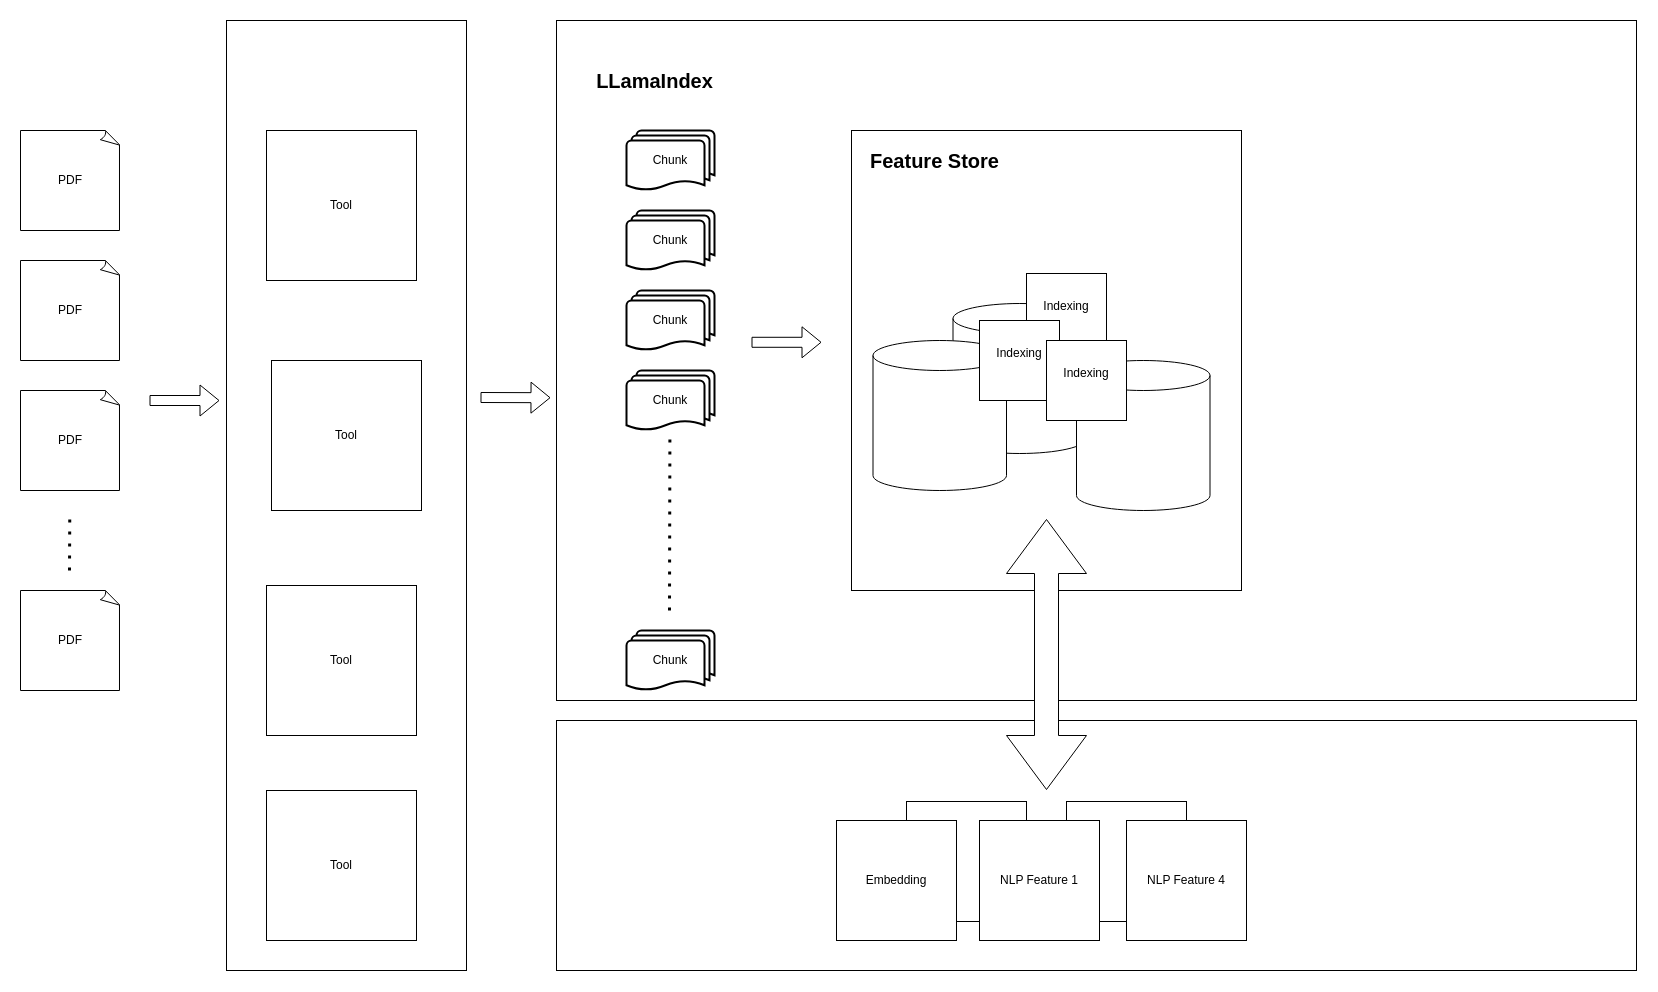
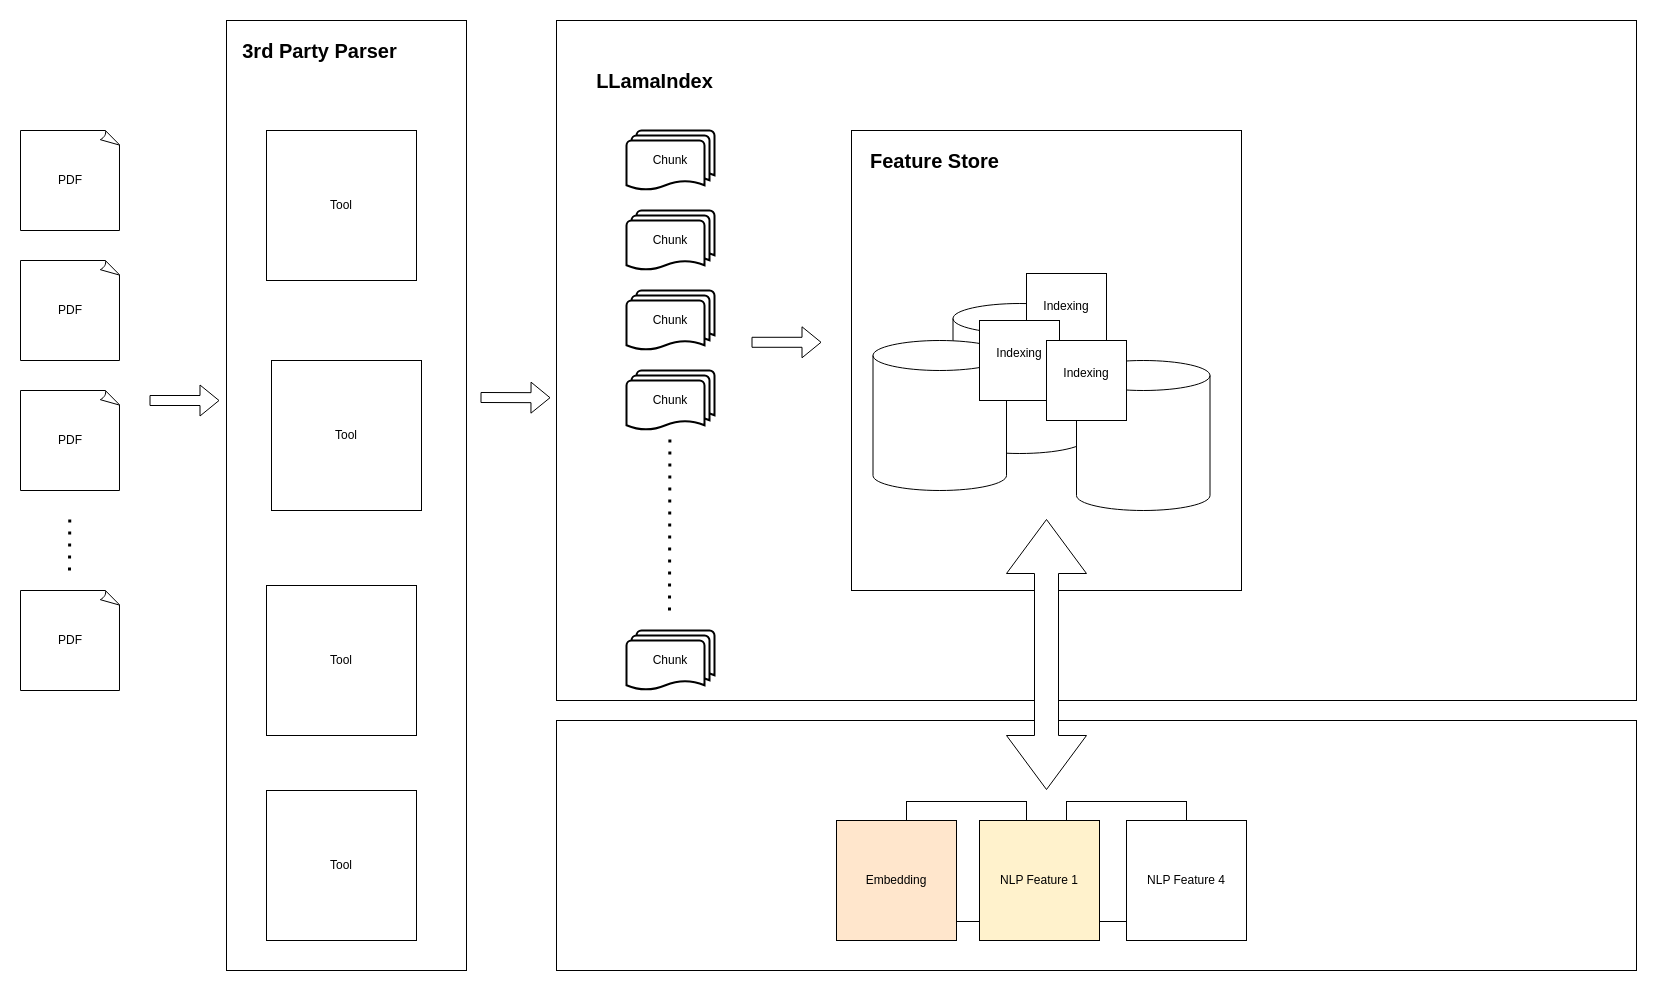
none -> (320, 51)
(897, 881) -> (897, 881)
(1040, 881) -> (1040, 881)
